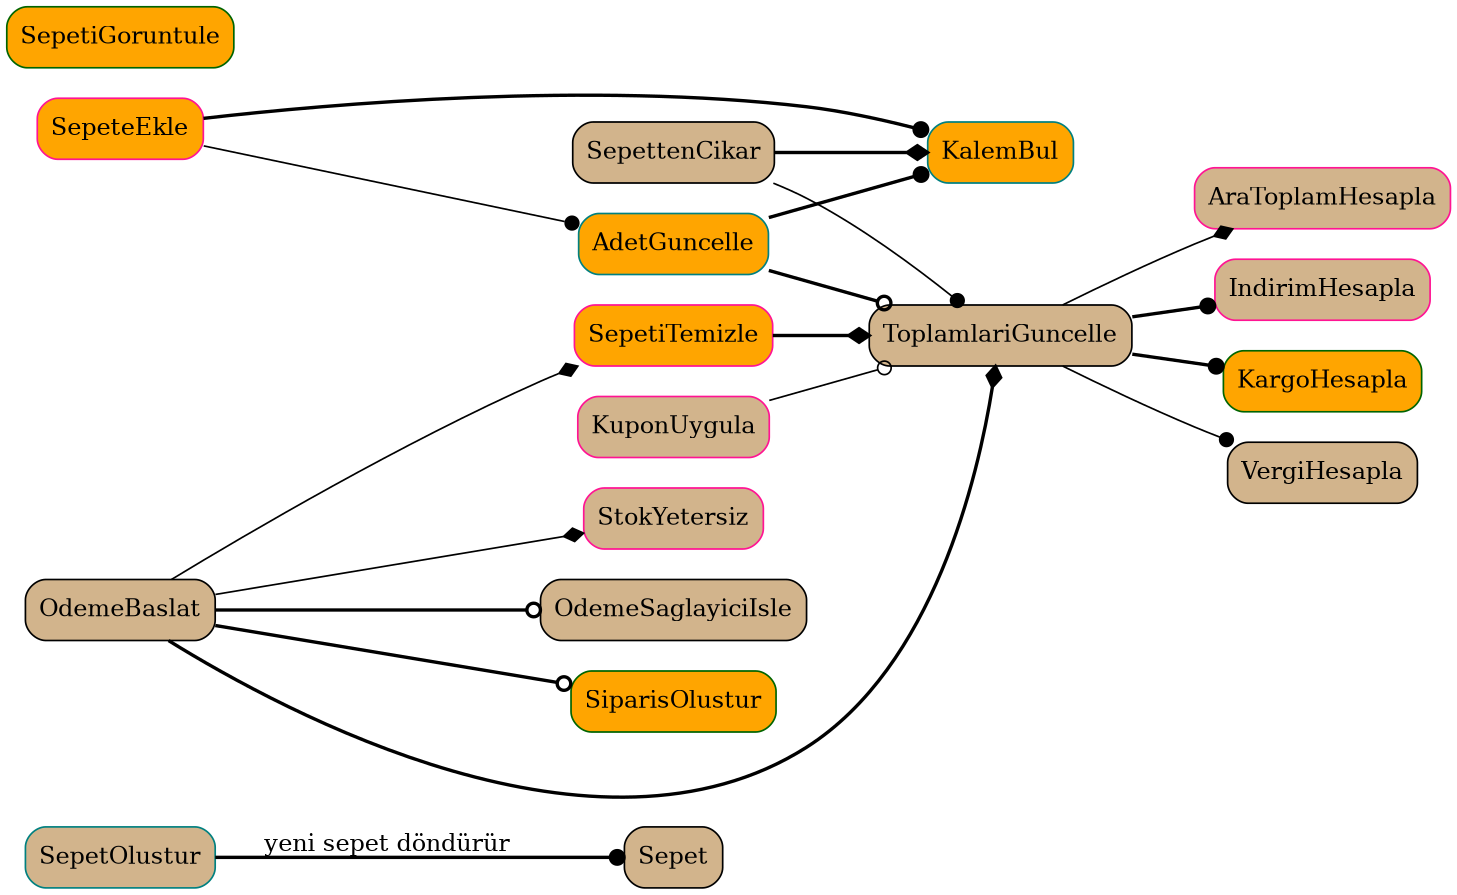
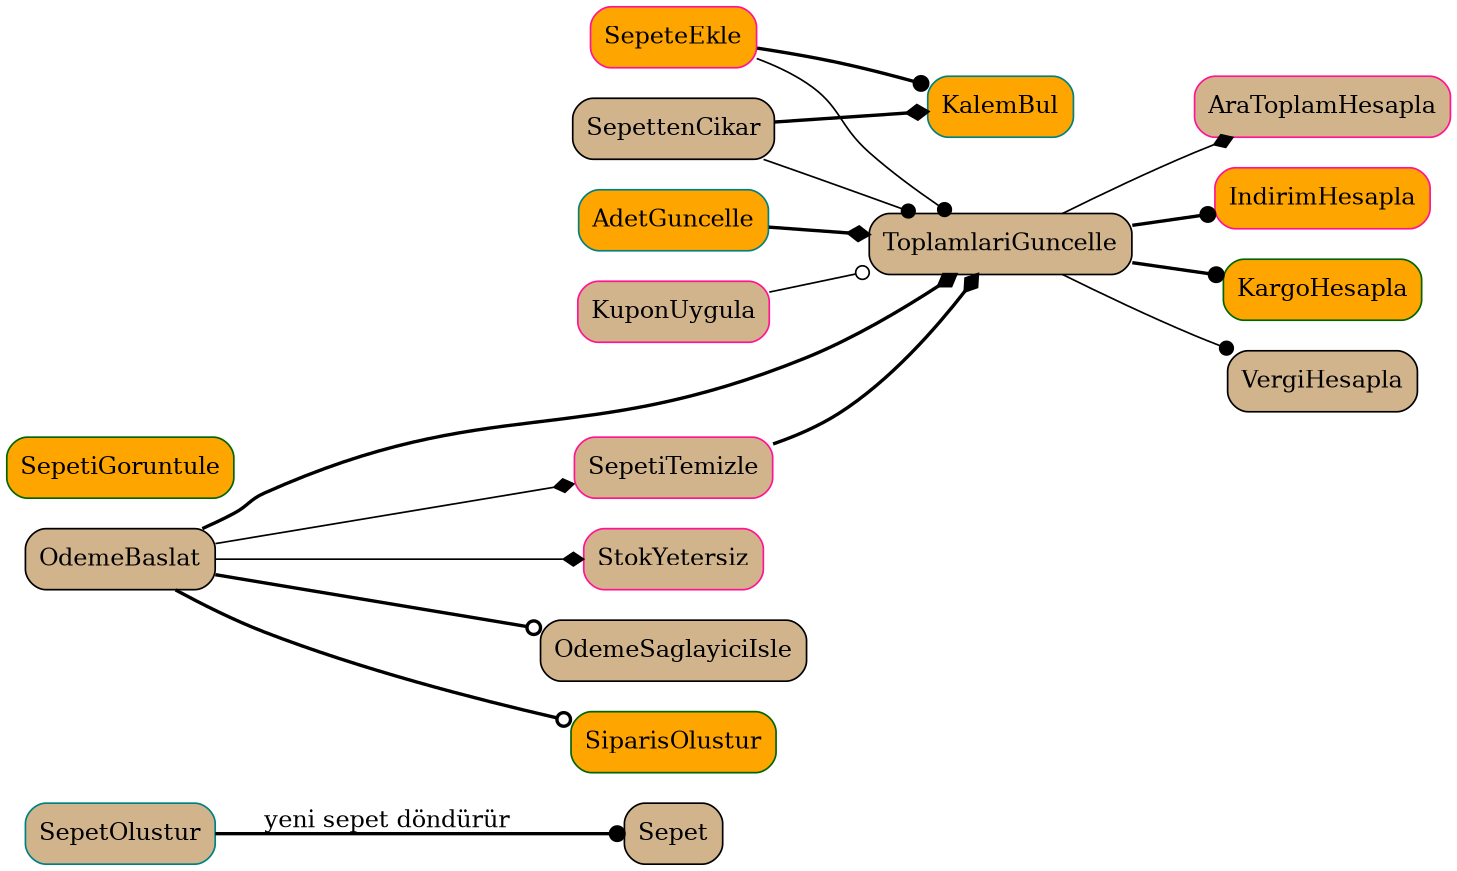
(384, 184) -> (848, 129)
(841, 197) -> none
(823, 286) -> (809, 230)
(1323, 290) -> (1323, 198)
(674, 336) -> (674, 468)
